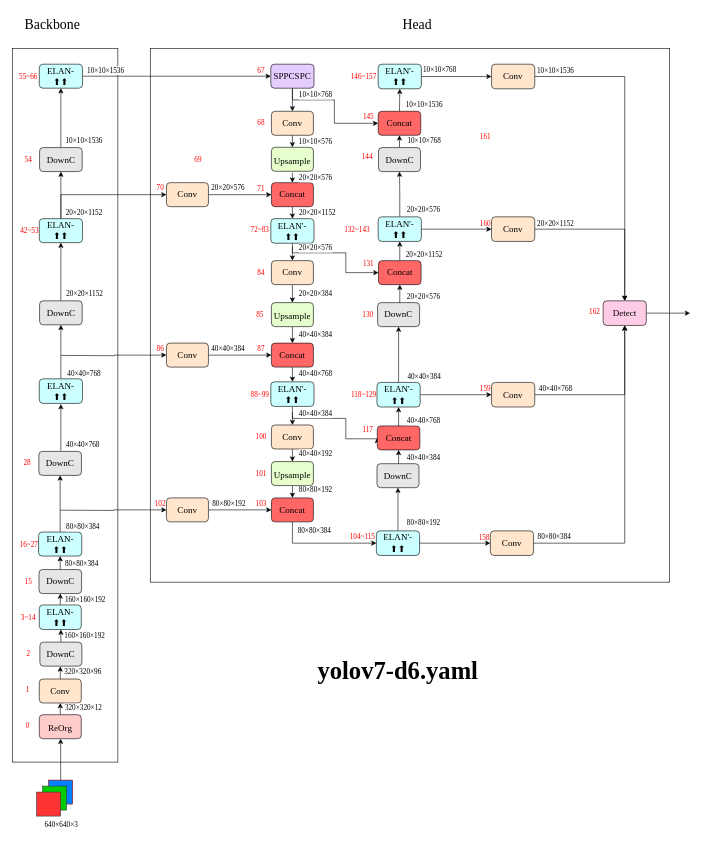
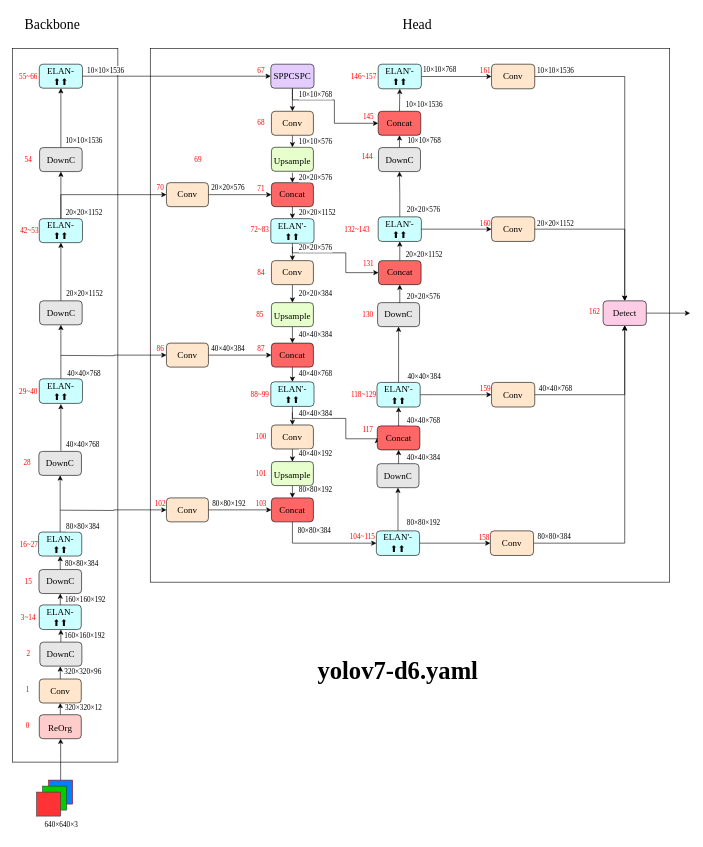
(486, 137) -> (486, 71)
none -> (28, 392)
